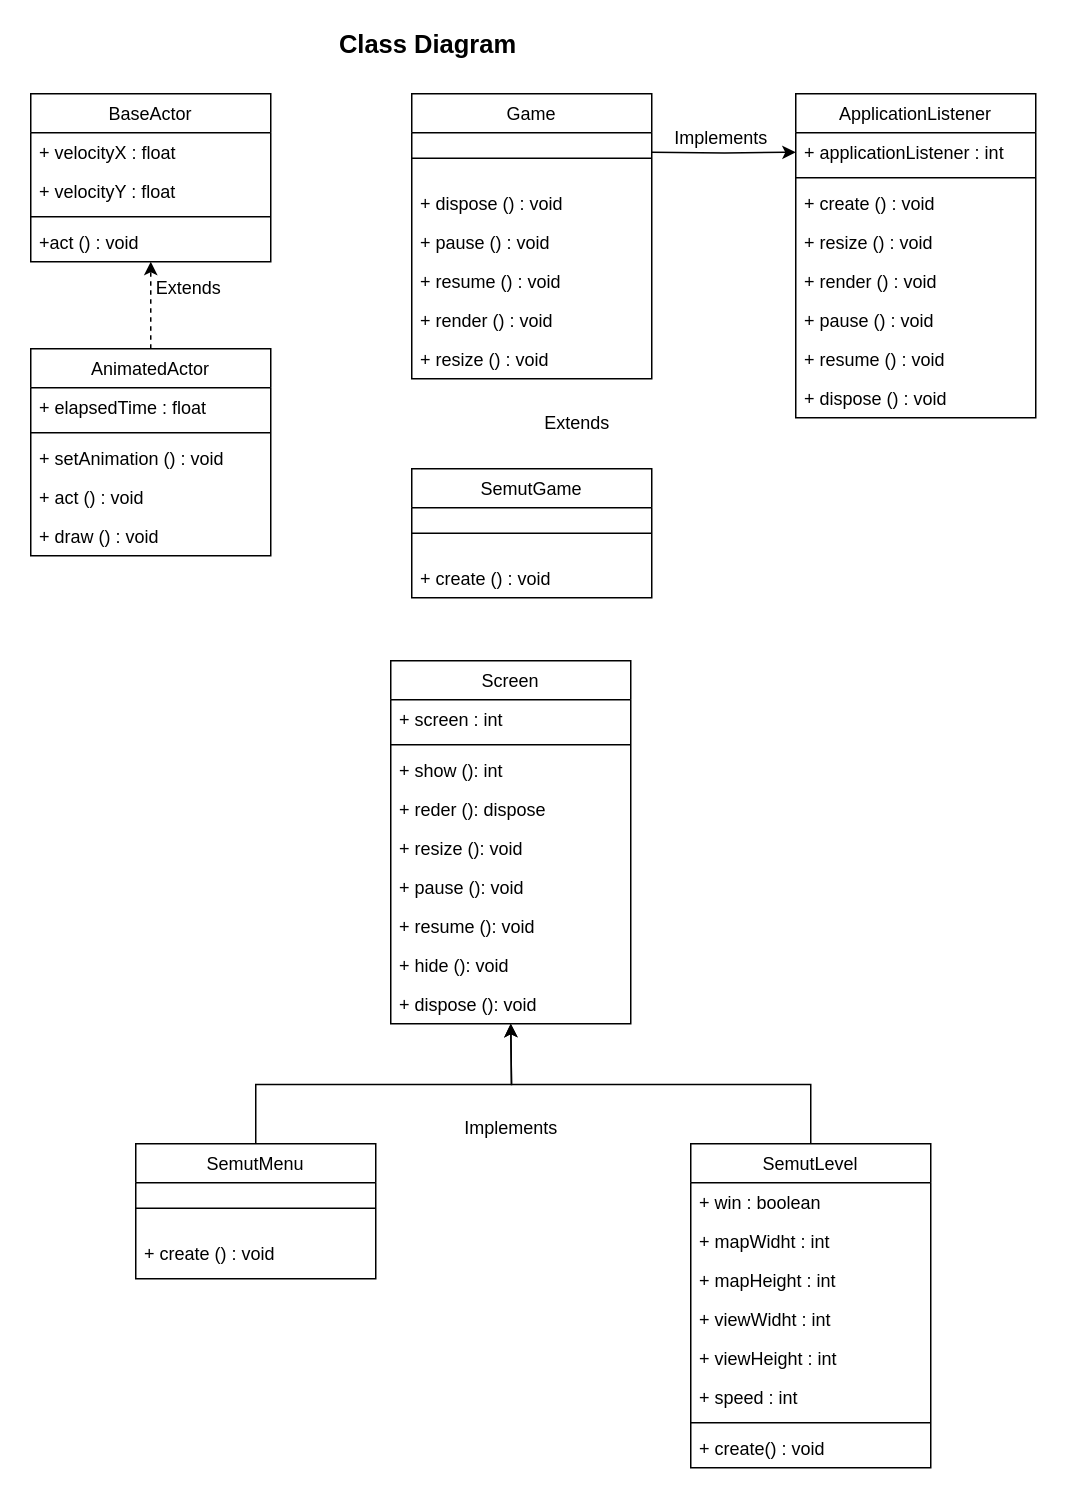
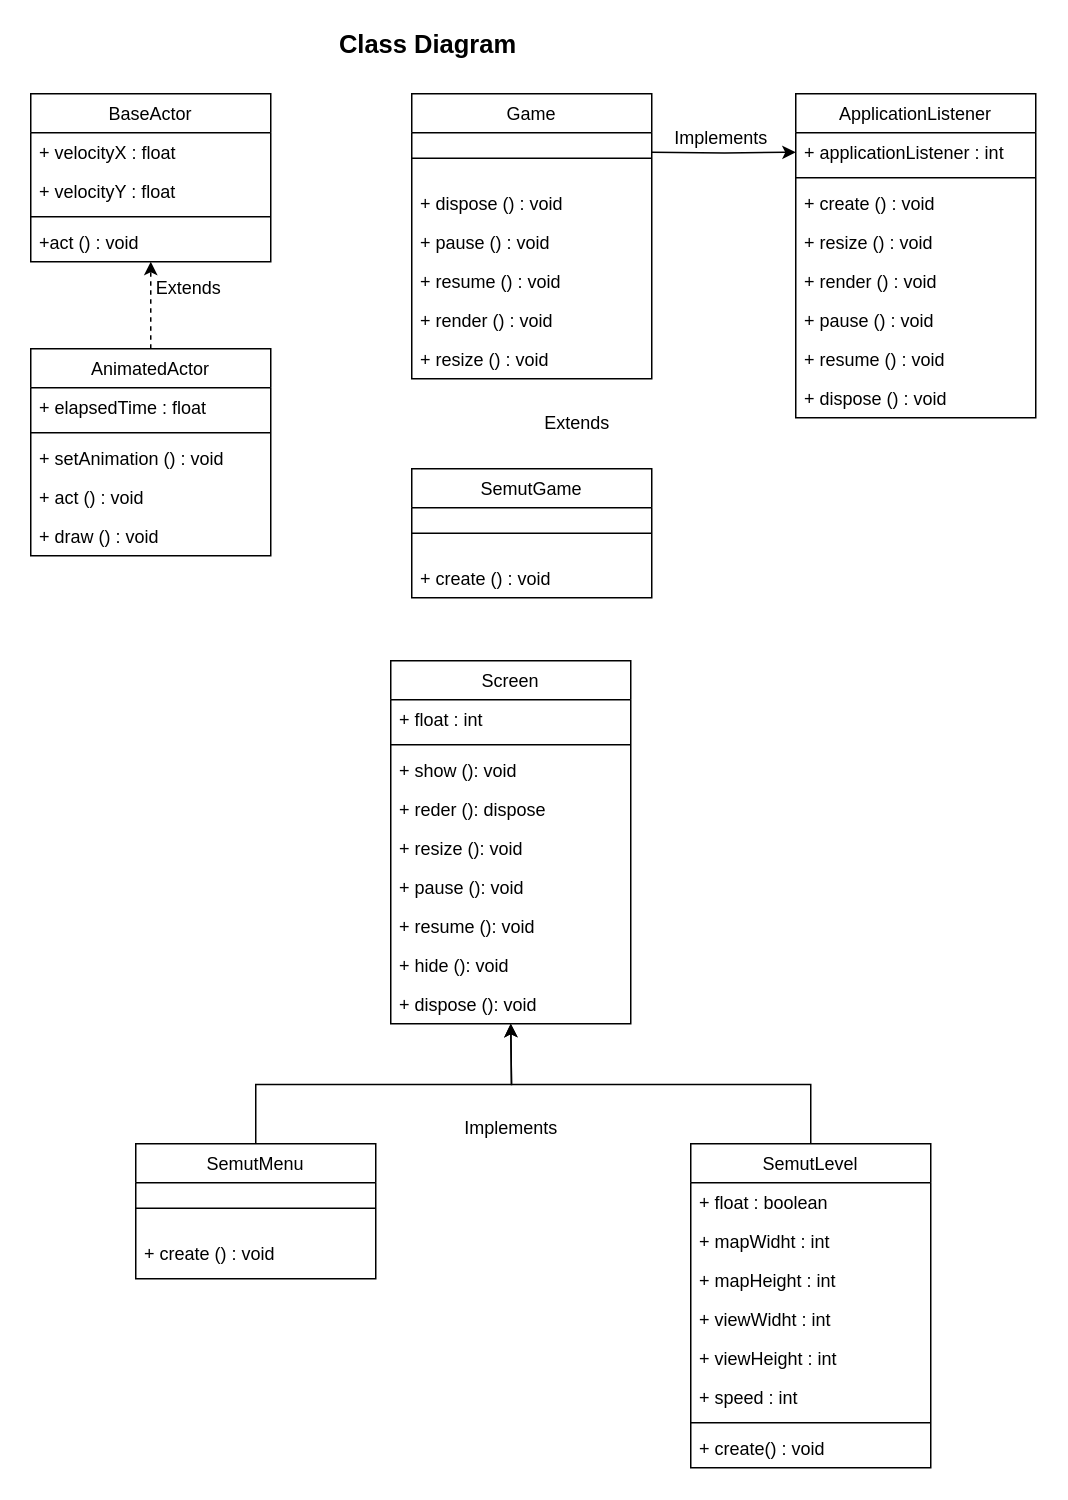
(458, 720) -> (450, 720)
(458, 771) -> (463, 771)
(761, 1203) -> (771, 1203)
